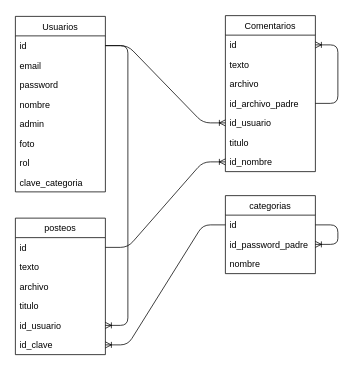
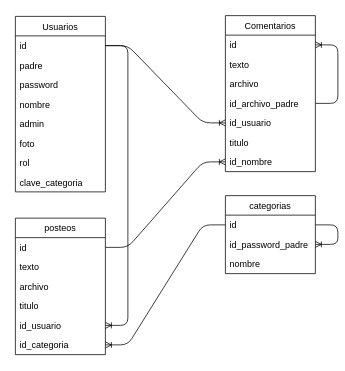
(30, 65) -> (32, 65)
(37, 345) -> (47, 345)
